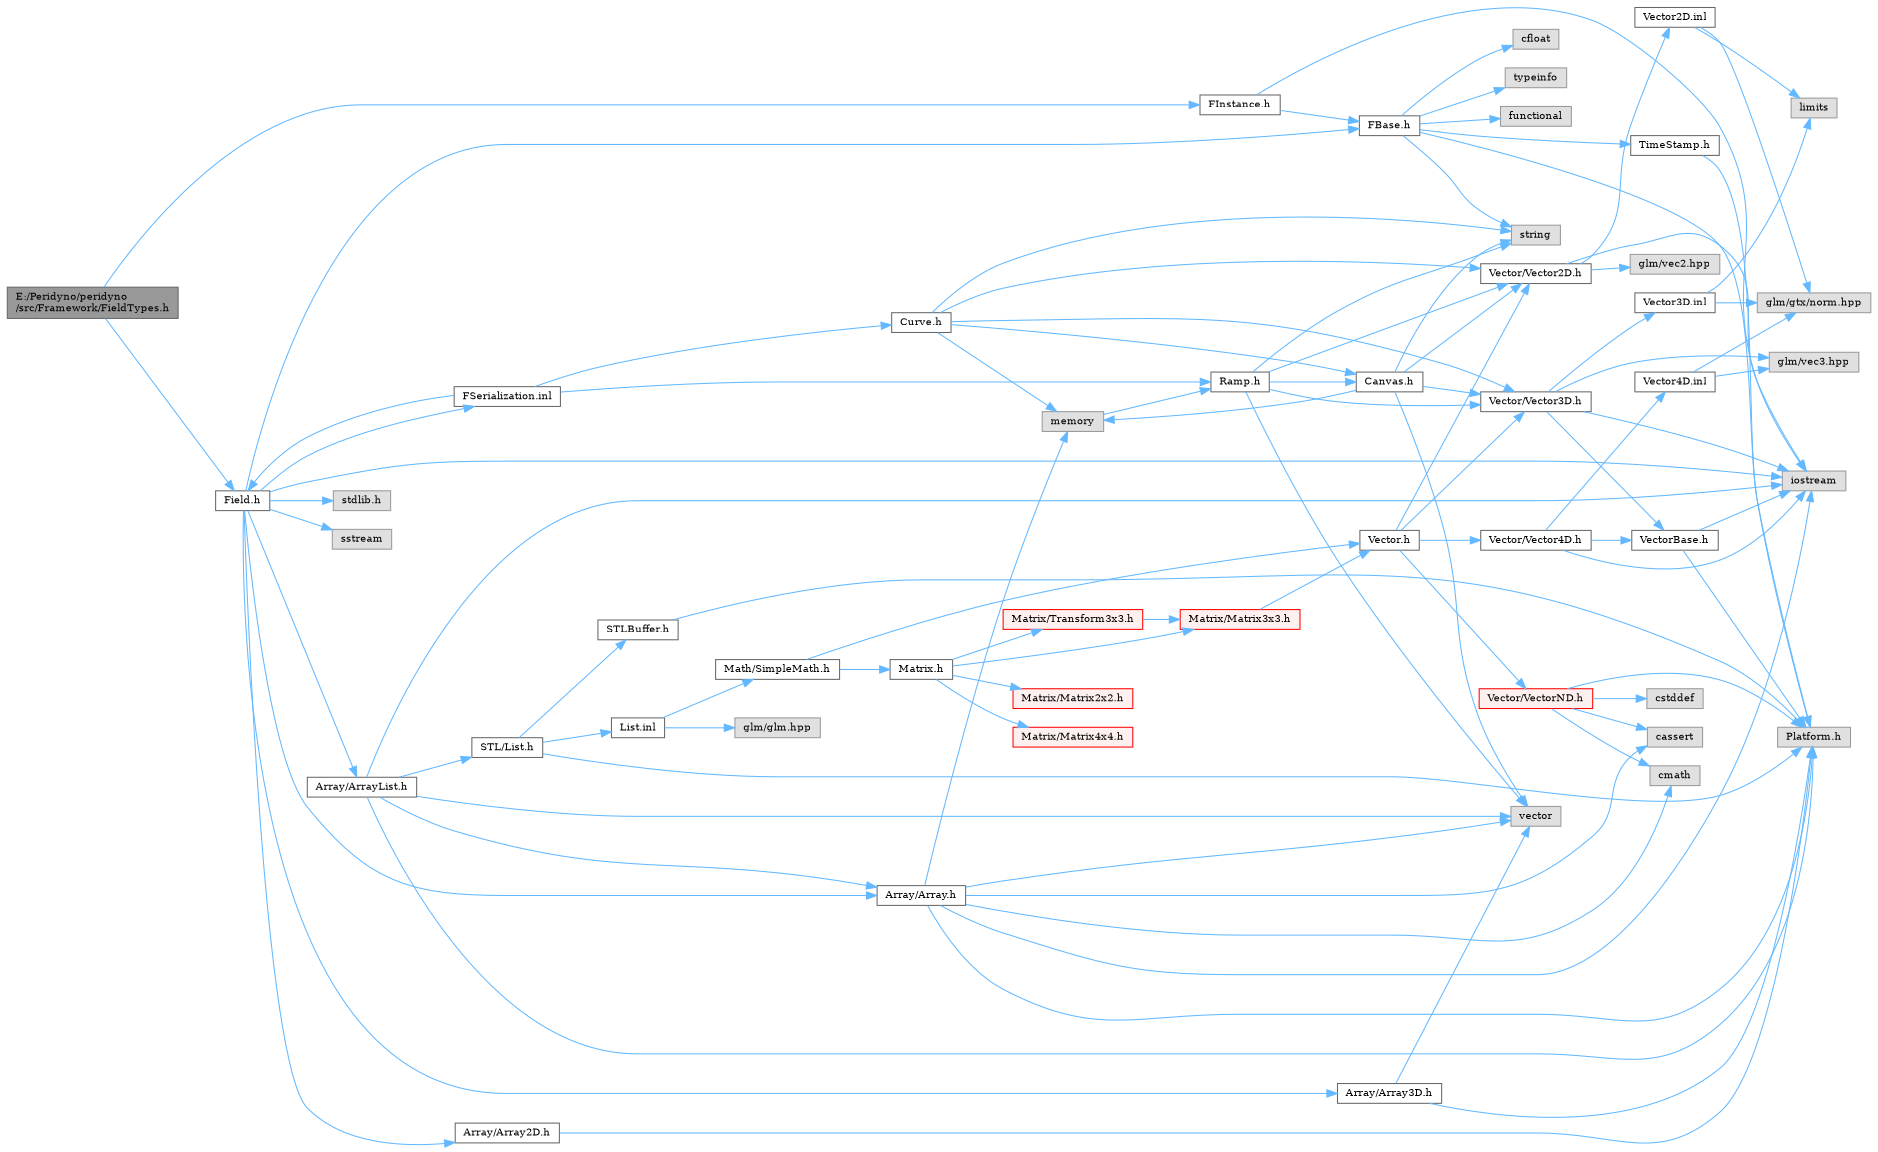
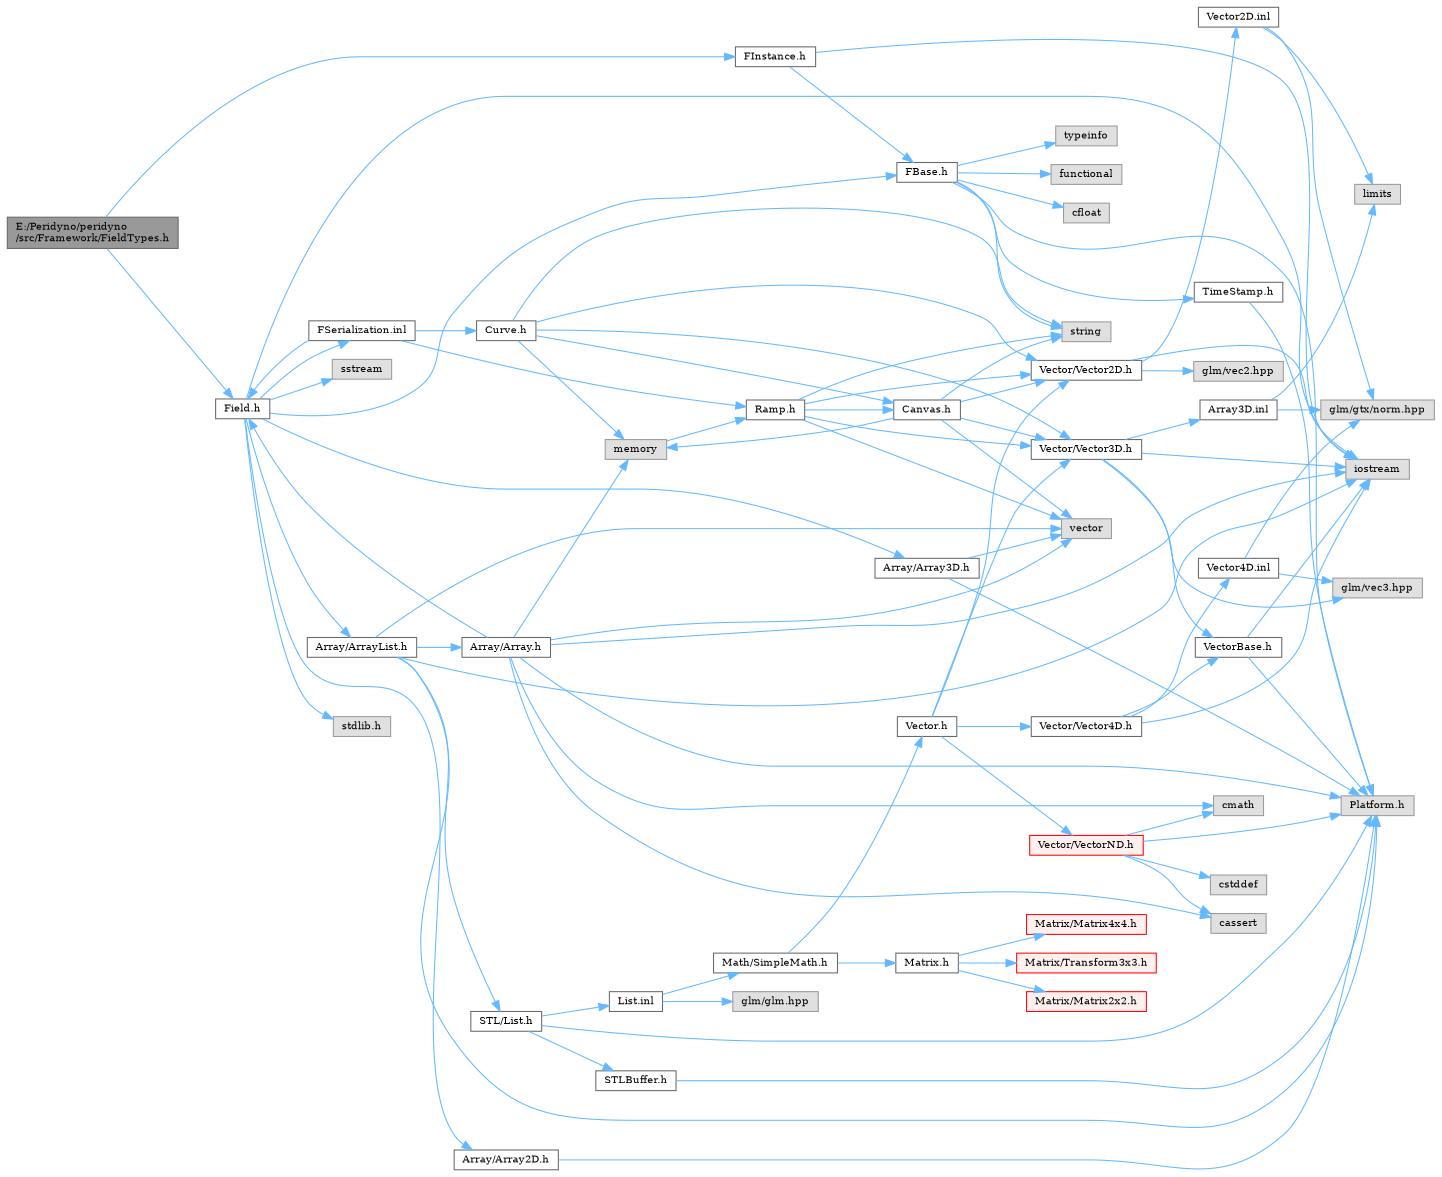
(1675, 303) -> (1239, 410)
(1240, 619) -> none
(399, 881) -> (356, 548)
